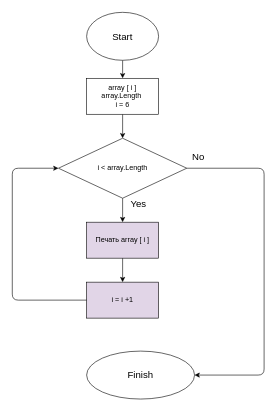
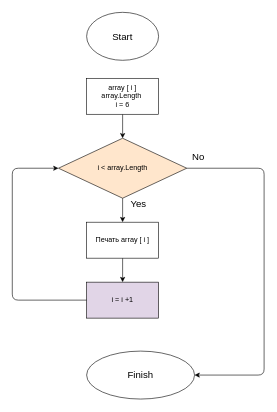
(123, 67) -> none
(123, 168) -> (123, 168)
(123, 240) -> (123, 240)
